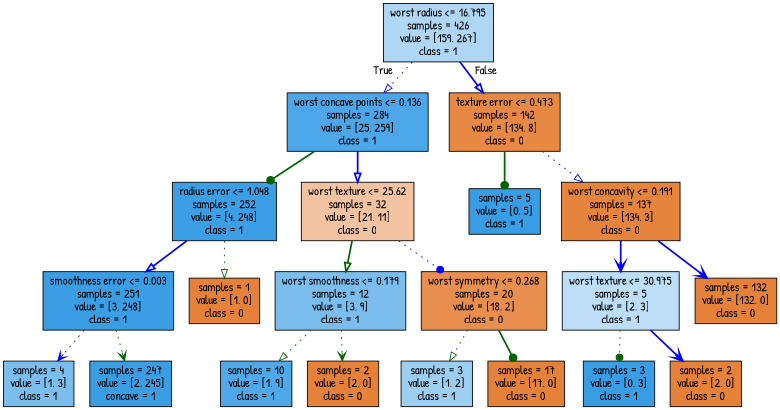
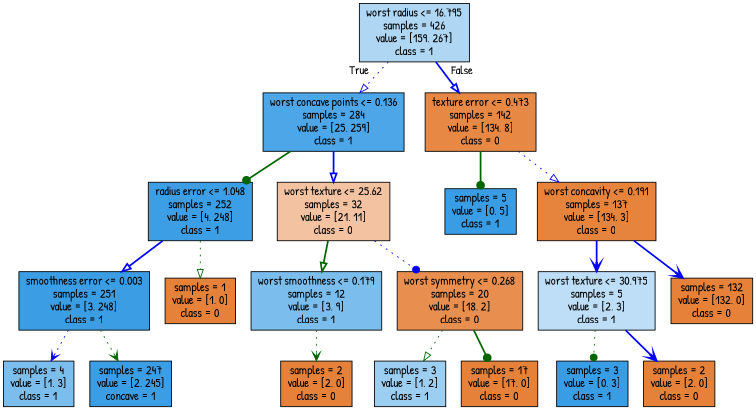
(256, 384) -> none
